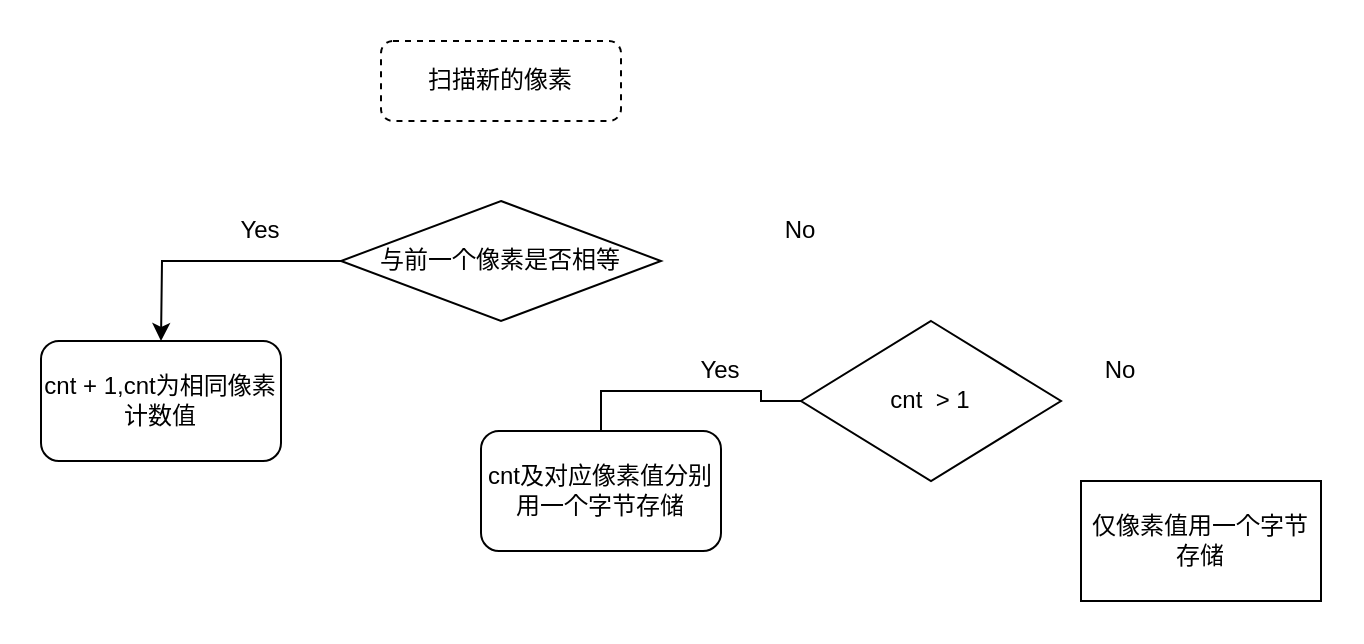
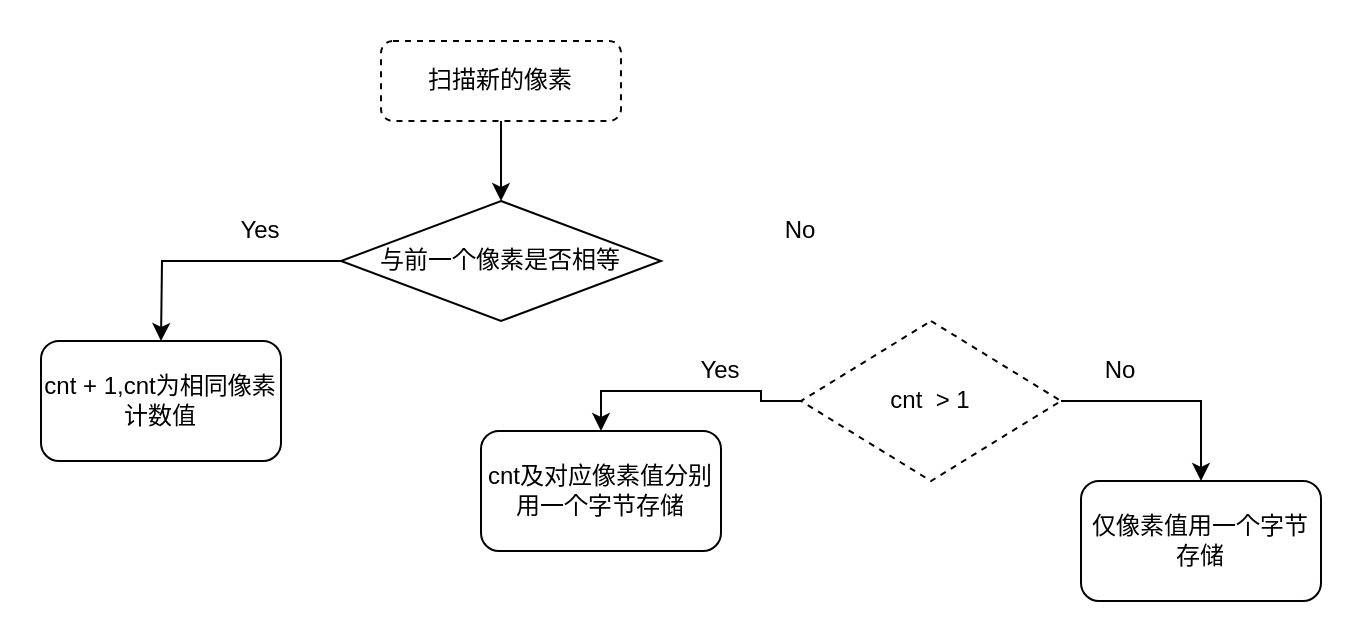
none -> (501, 154)
(931, 401) -> (931, 401)
none -> (1164, 401)
(601, 421) -> (601, 416)
(1201, 541) -> (1201, 541)
